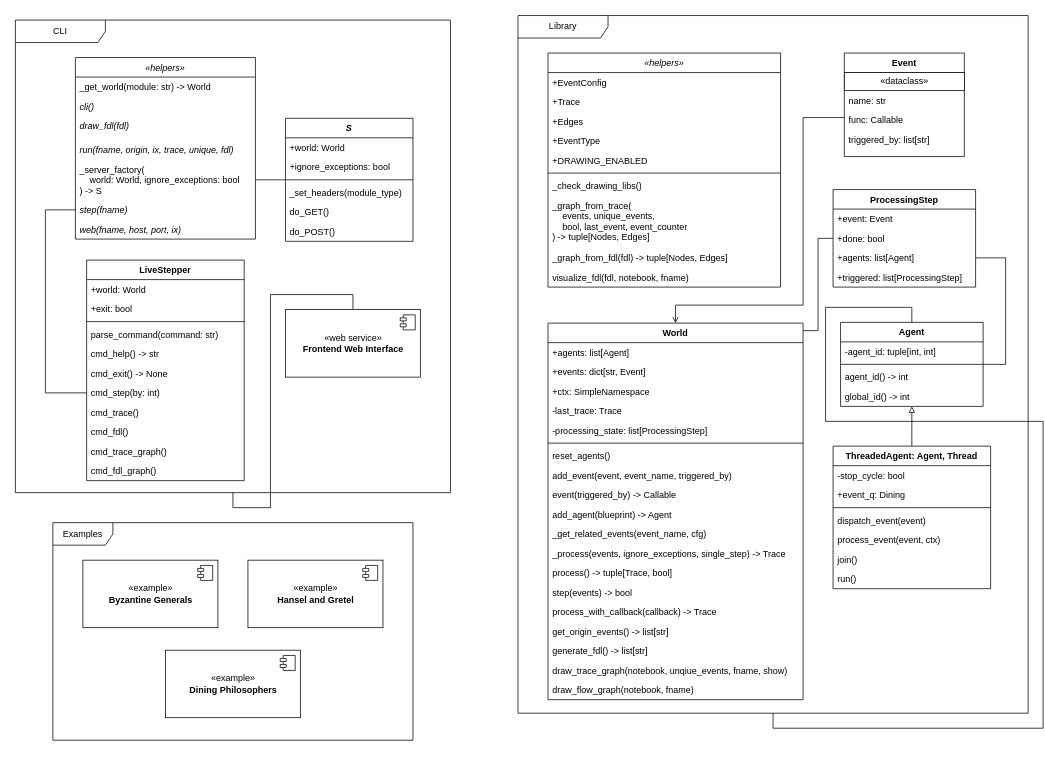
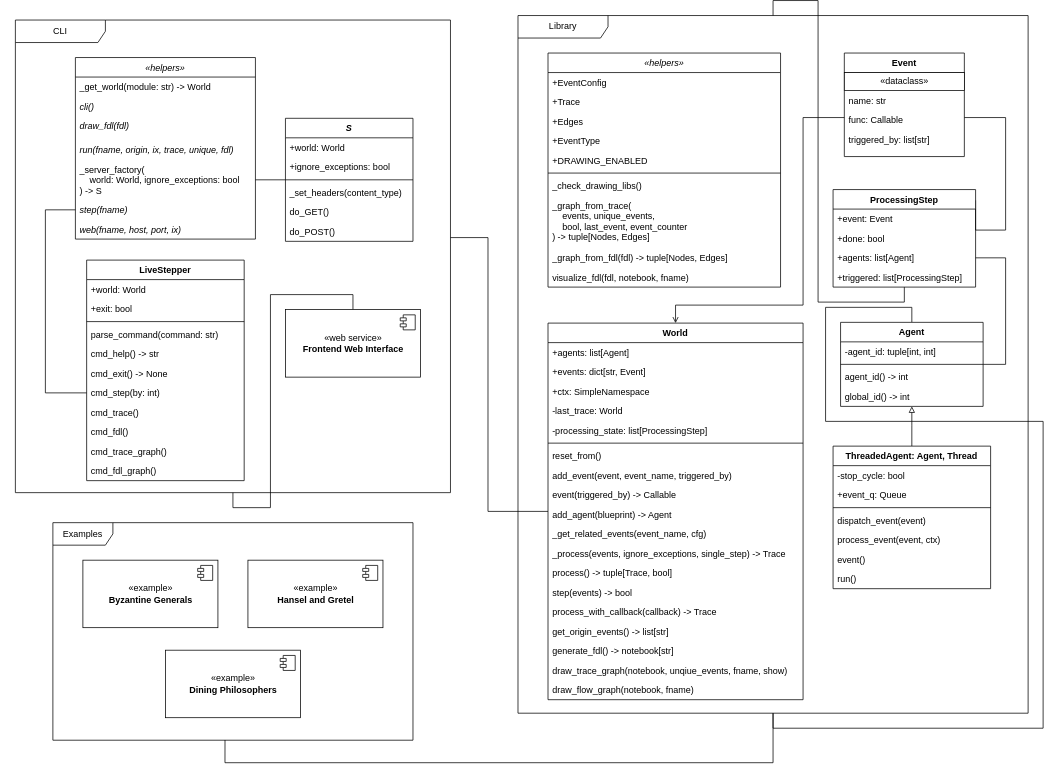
none -> (1005, 168)
(351, 193) -> (355, 193)
(818, 322) -> (818, 92)
none -> (488, 386)
(594, 411) -> (593, 411)
(587, 456) -> (582, 456)
(873, 495) -> (872, 495)
(851, 560) -> (855, 560)
(614, 651) -> (627, 651)
none -> (505, 762)
